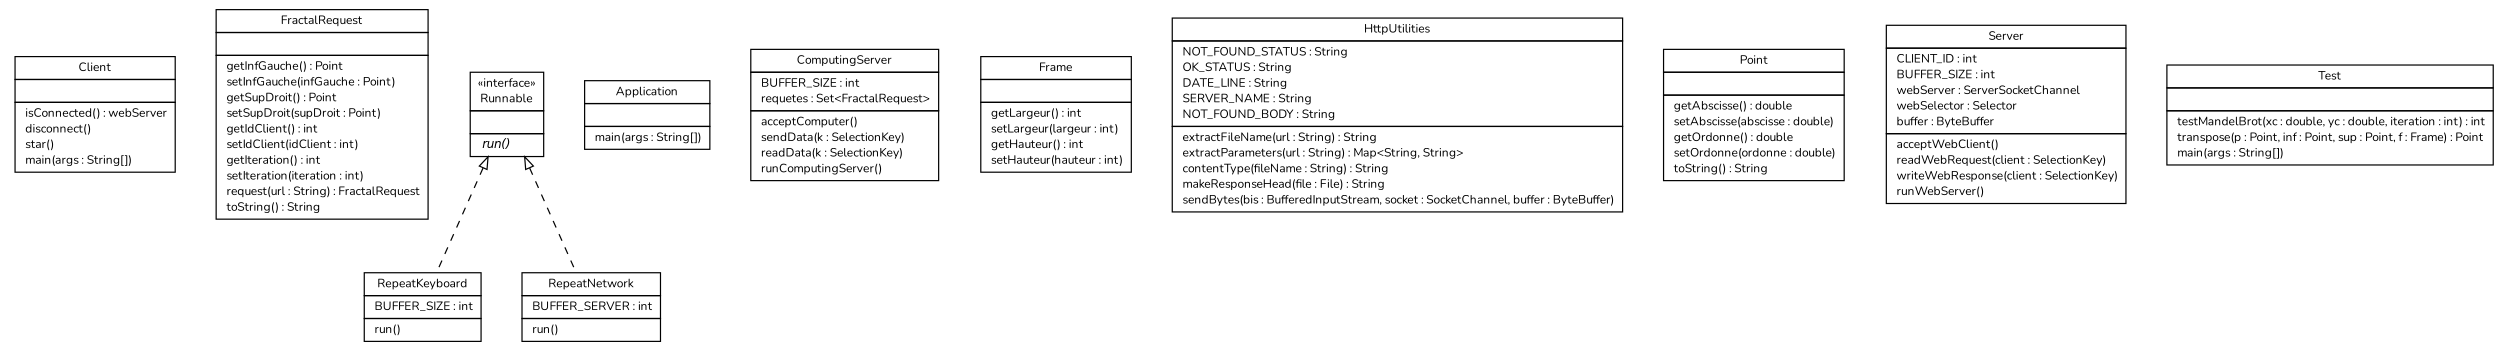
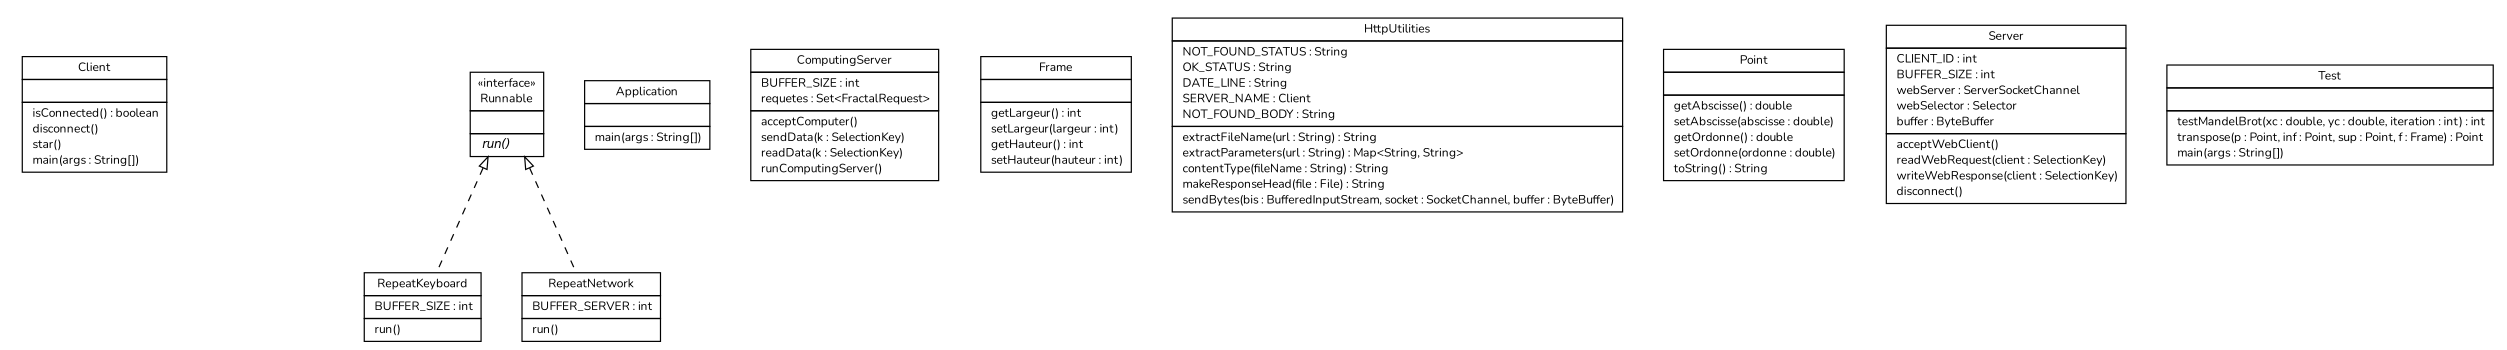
(1246, 99) -> (1246, 99)
(95, 113) -> (95, 113)
(322, 114) -> none
(1939, 191) -> (1928, 191)
